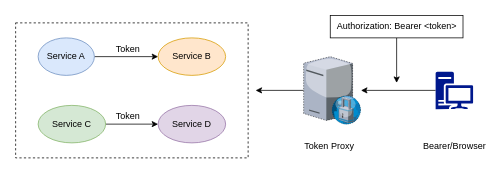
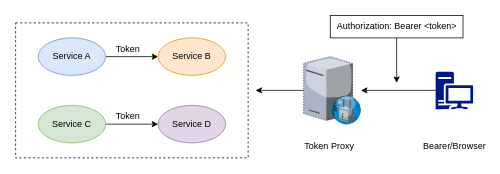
(66, 57) -> (72, 57)
